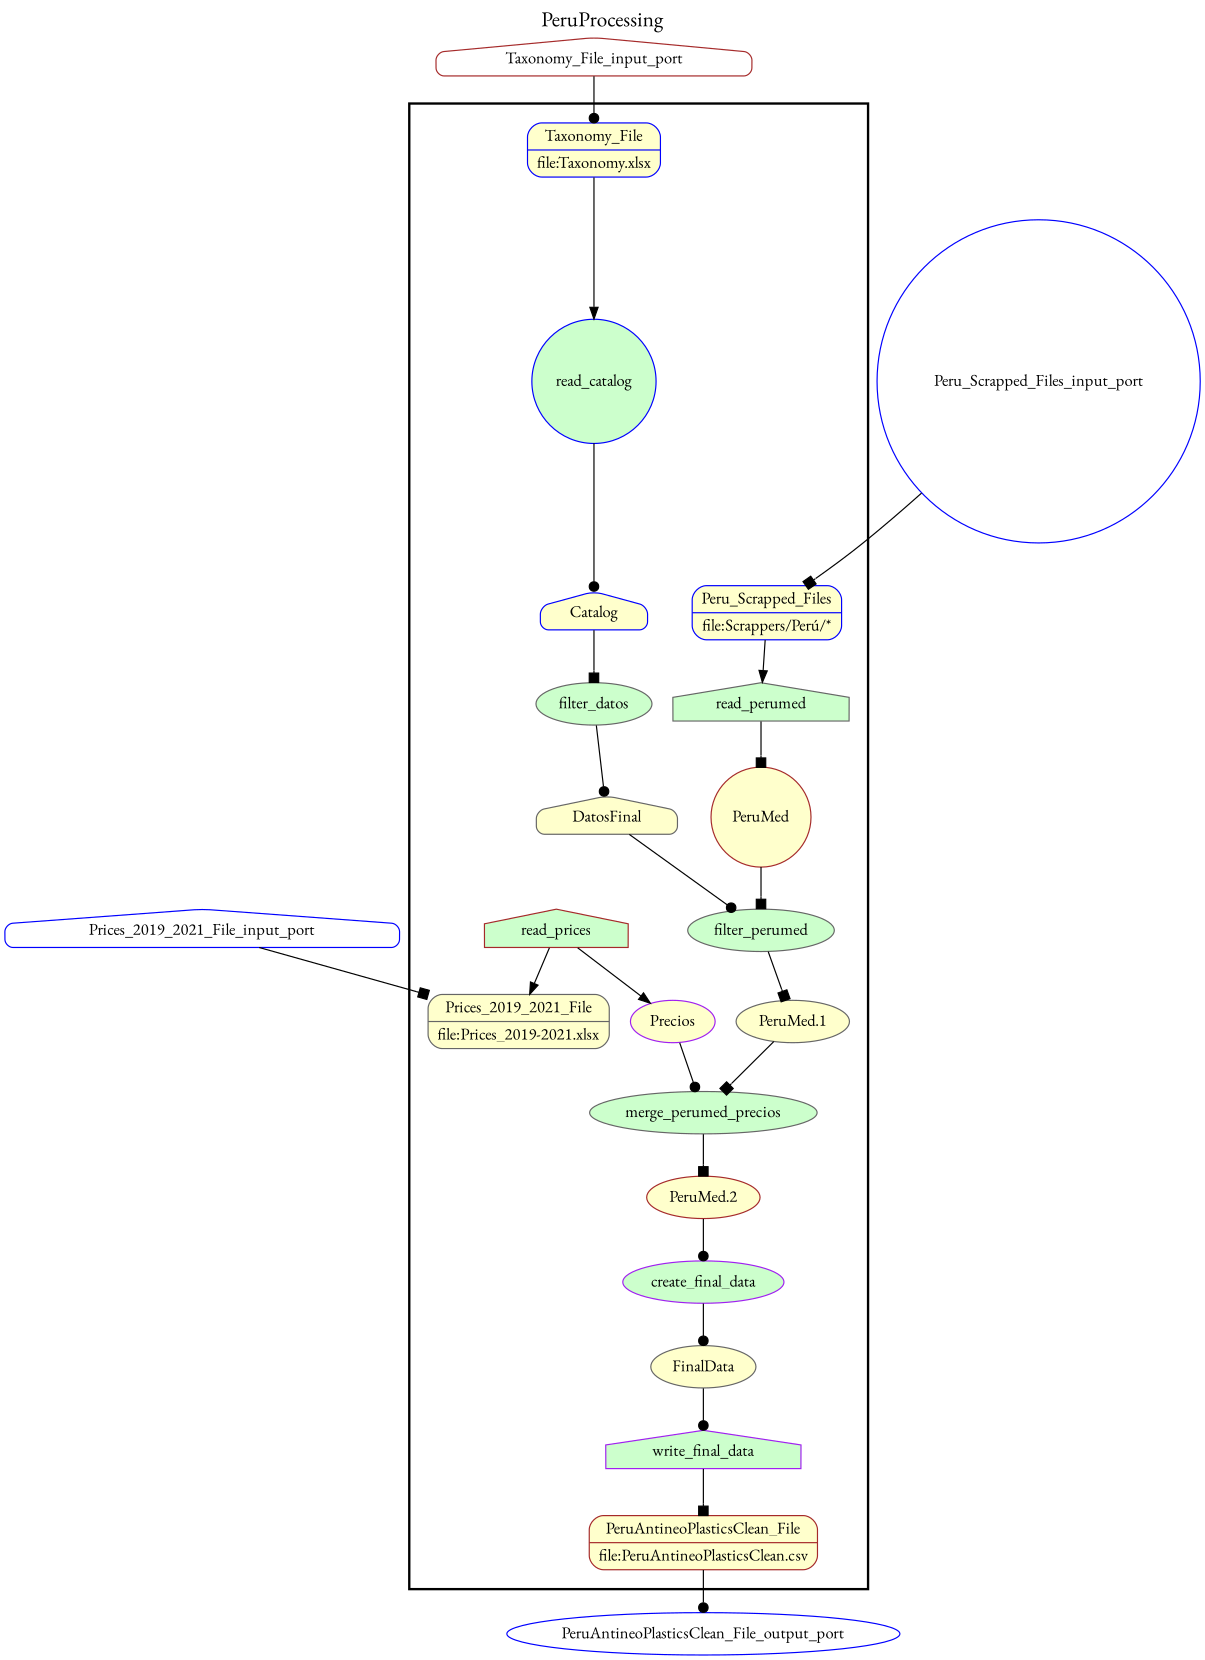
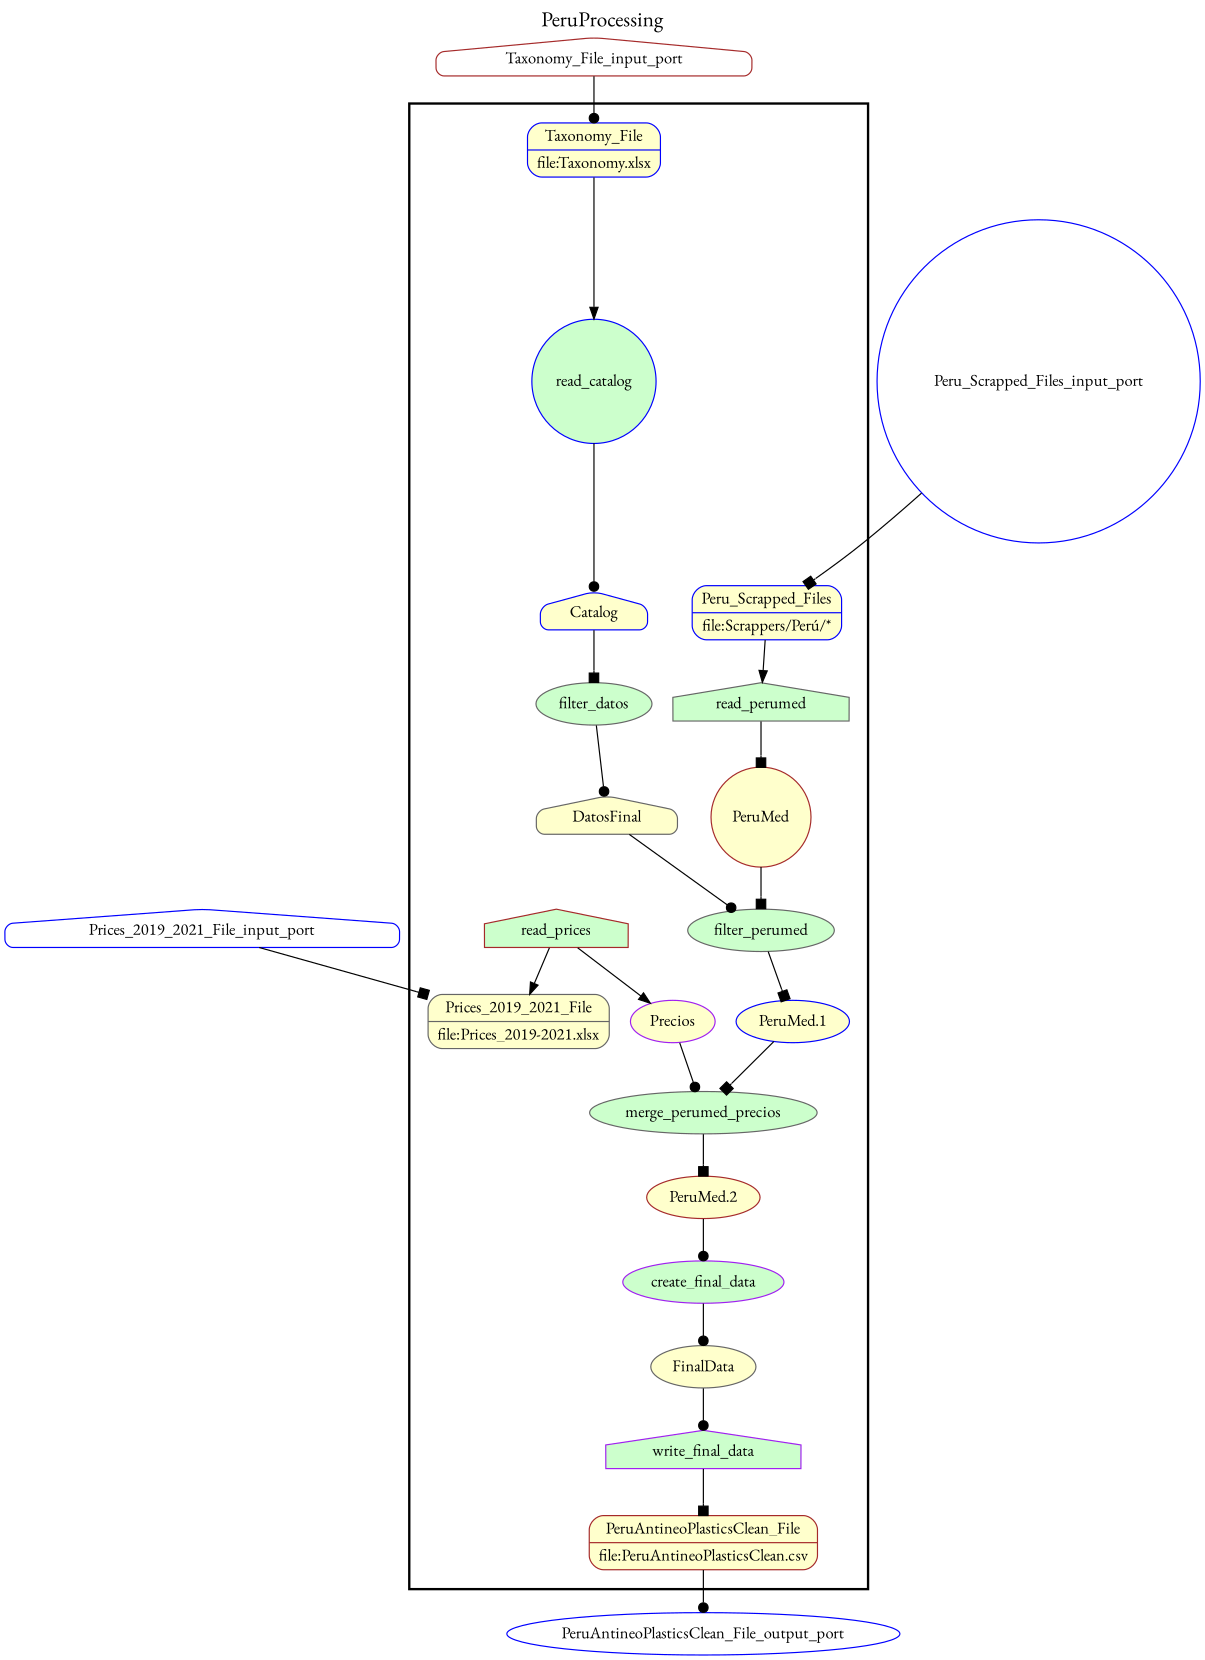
(793, 1021) -> (793, 1021)
